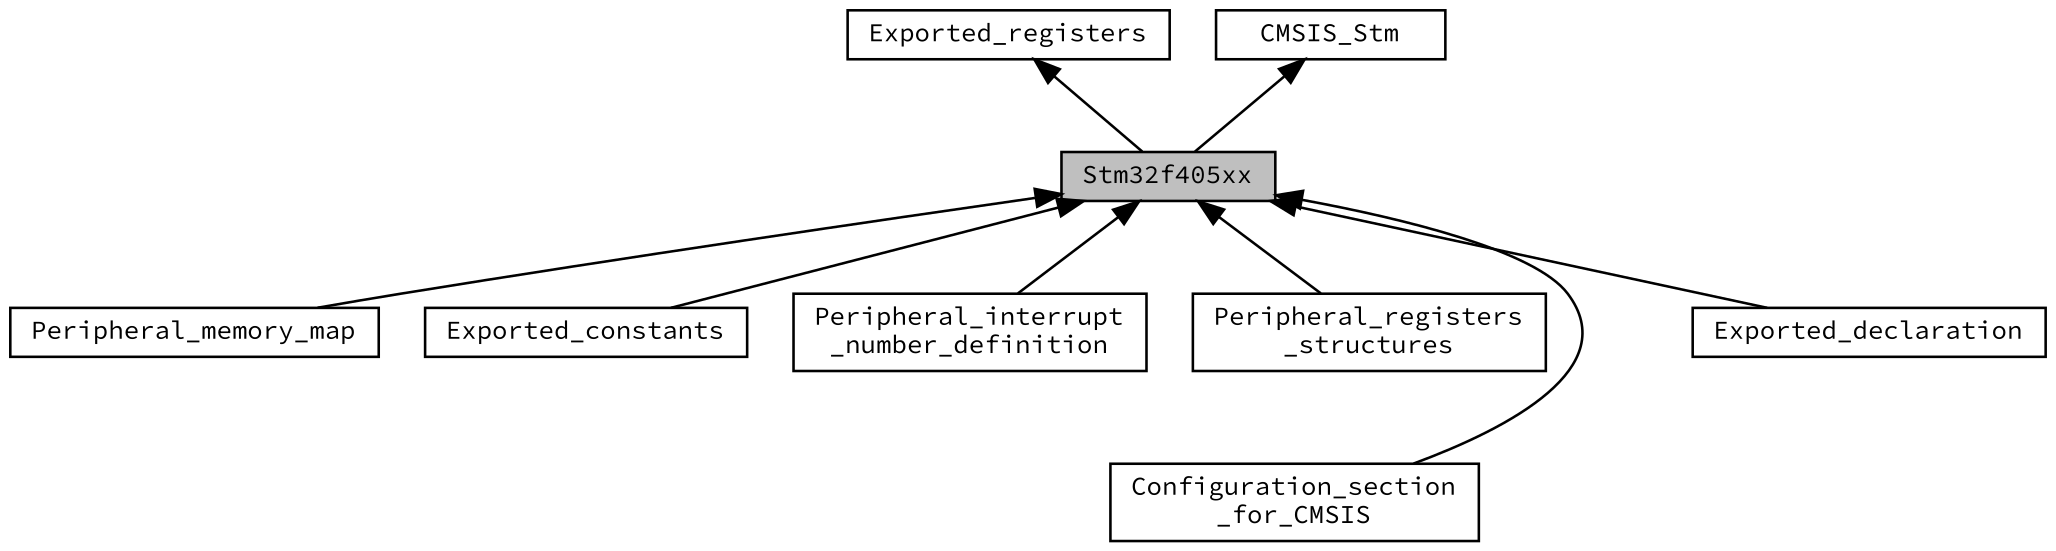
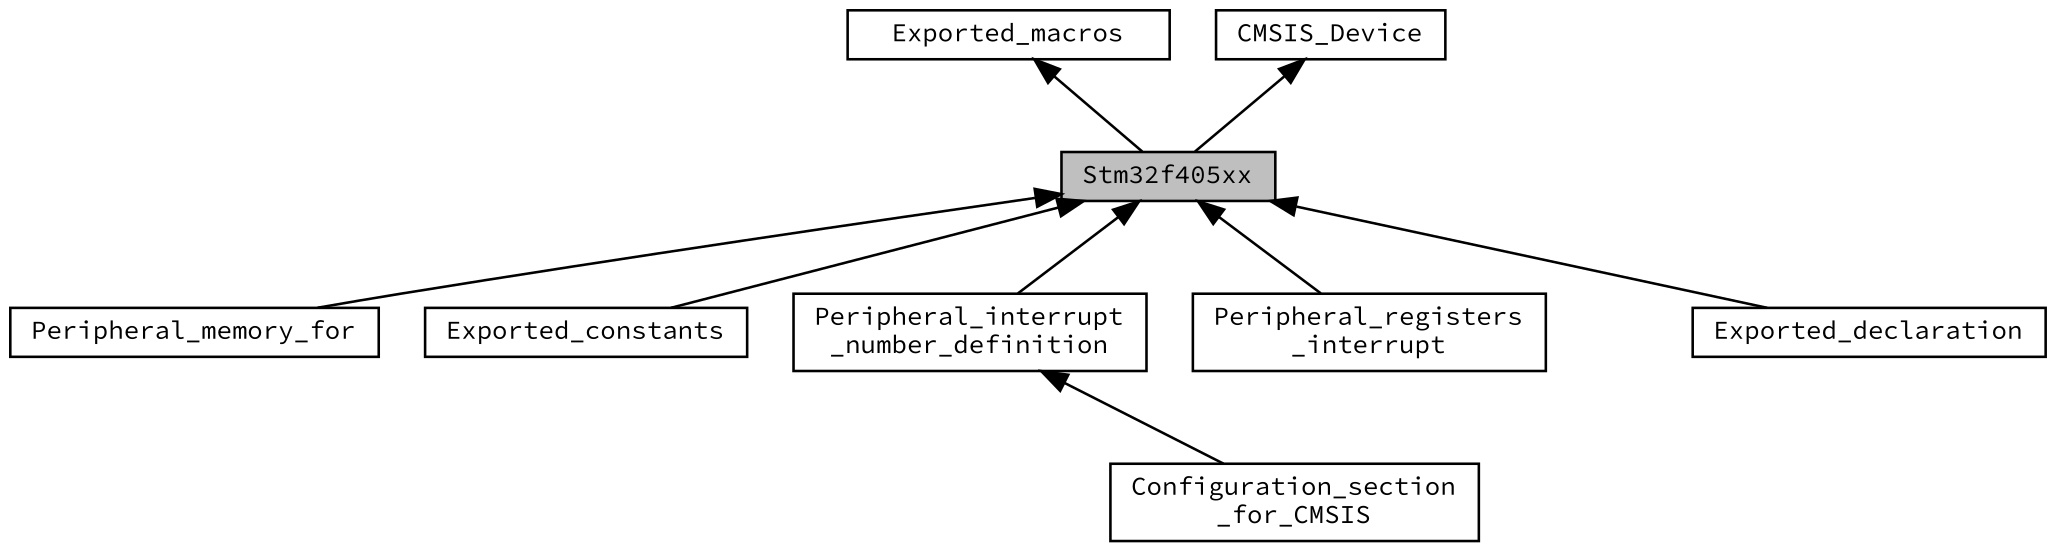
(1009, 35) -> (1009, 35)
(1331, 35) -> (1331, 35)
(1560, 287) -> (1144, 423)
(195, 332) -> (195, 332)
(1369, 332) -> (1369, 332)
